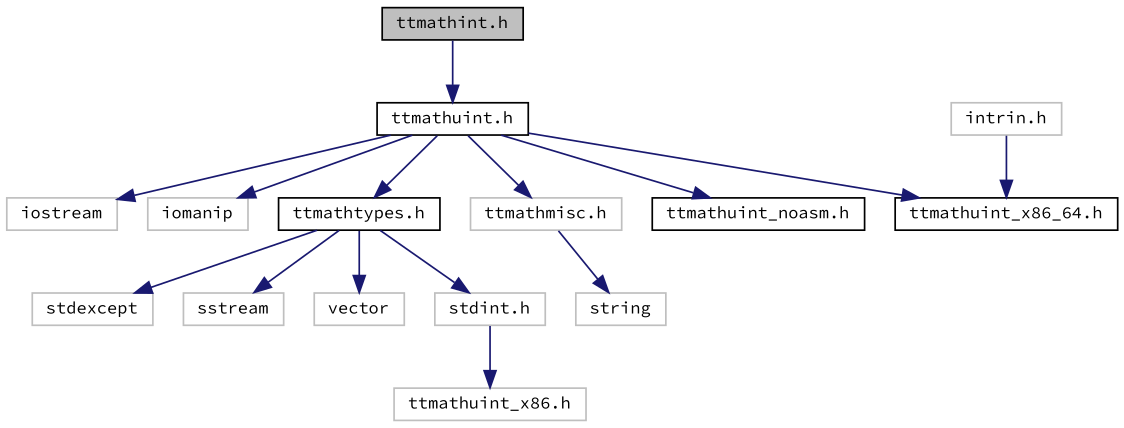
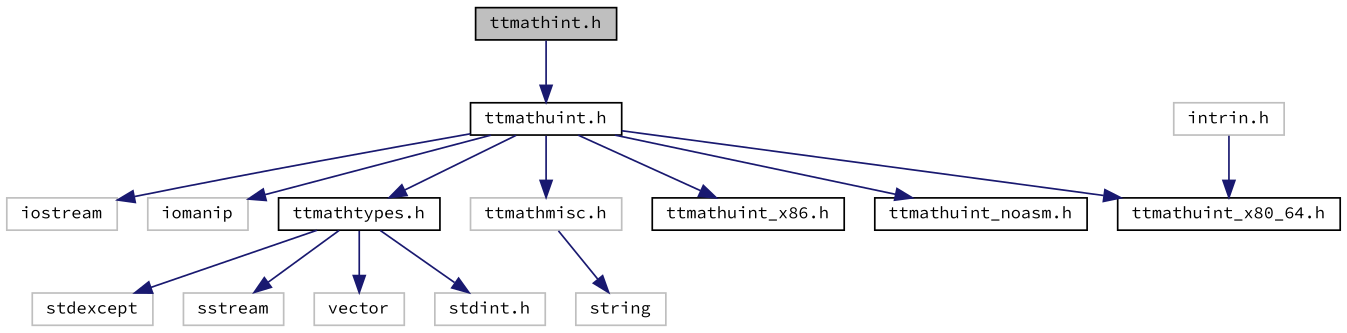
(1006, 214) -> (1229, 214)
(490, 348) -> (639, 163)
(490, 404) -> (748, 214)
